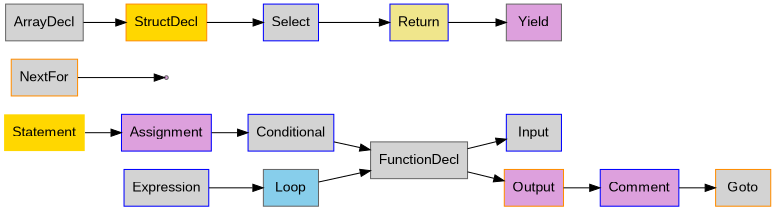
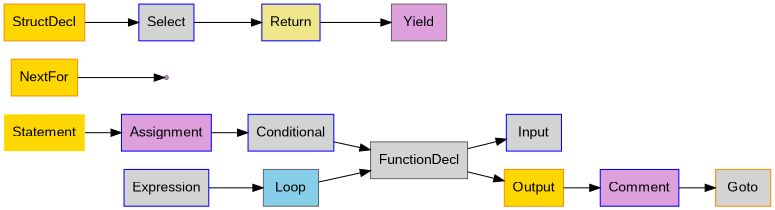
(44, 22) -> none
(44, 78) -> (44, 78)
(534, 188) -> (534, 188)
